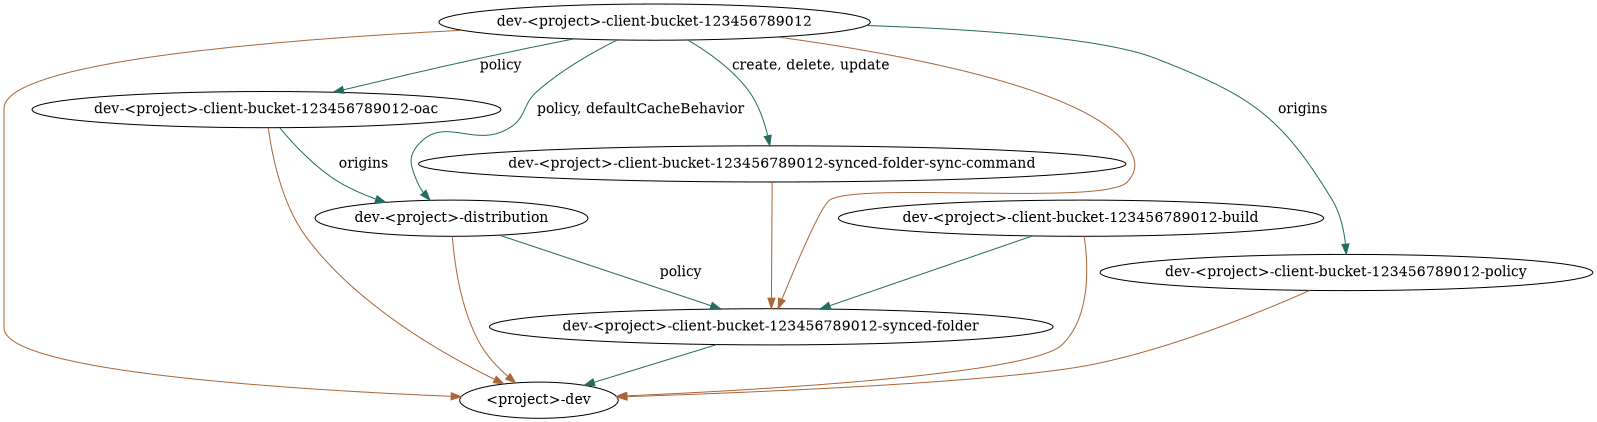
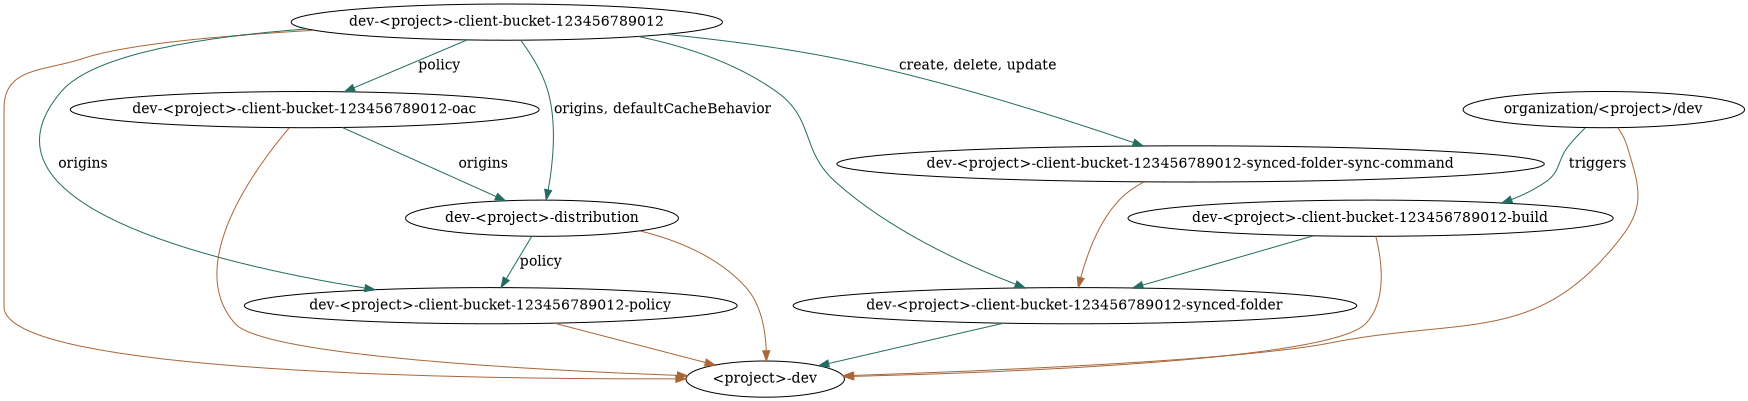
(641, 110) -> (663, 110)
none -> (1604, 110)
(1128, 181) -> (819, 162)
(605, 270) -> (519, 257)
